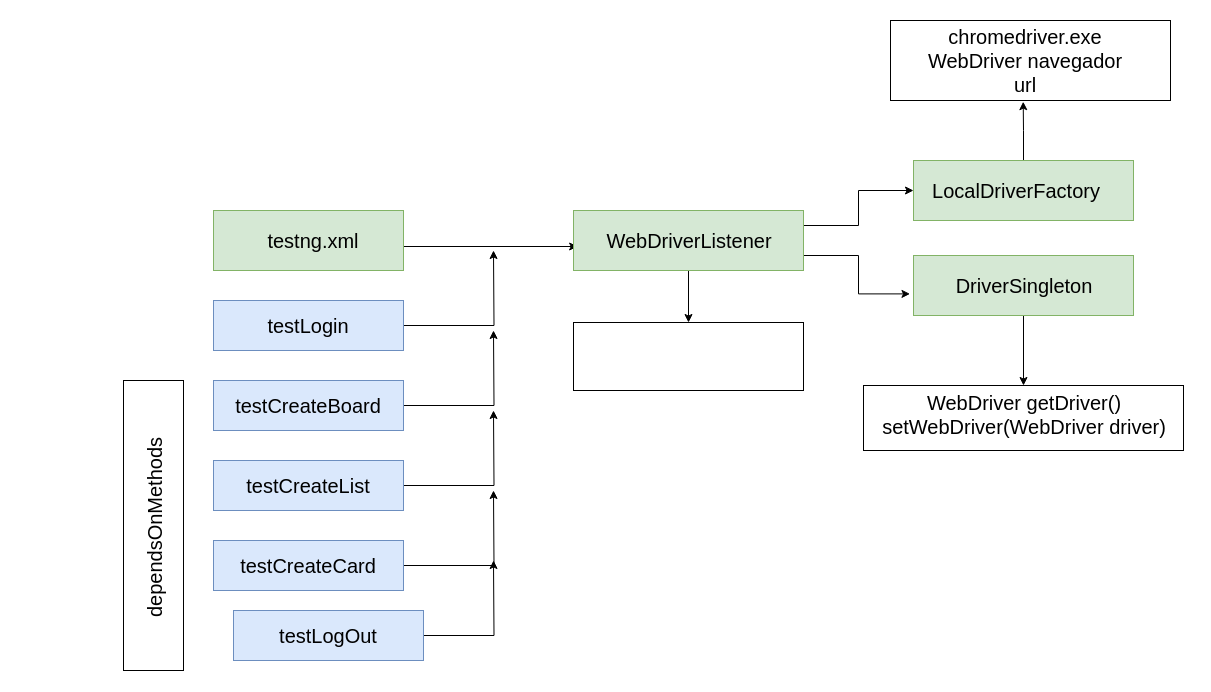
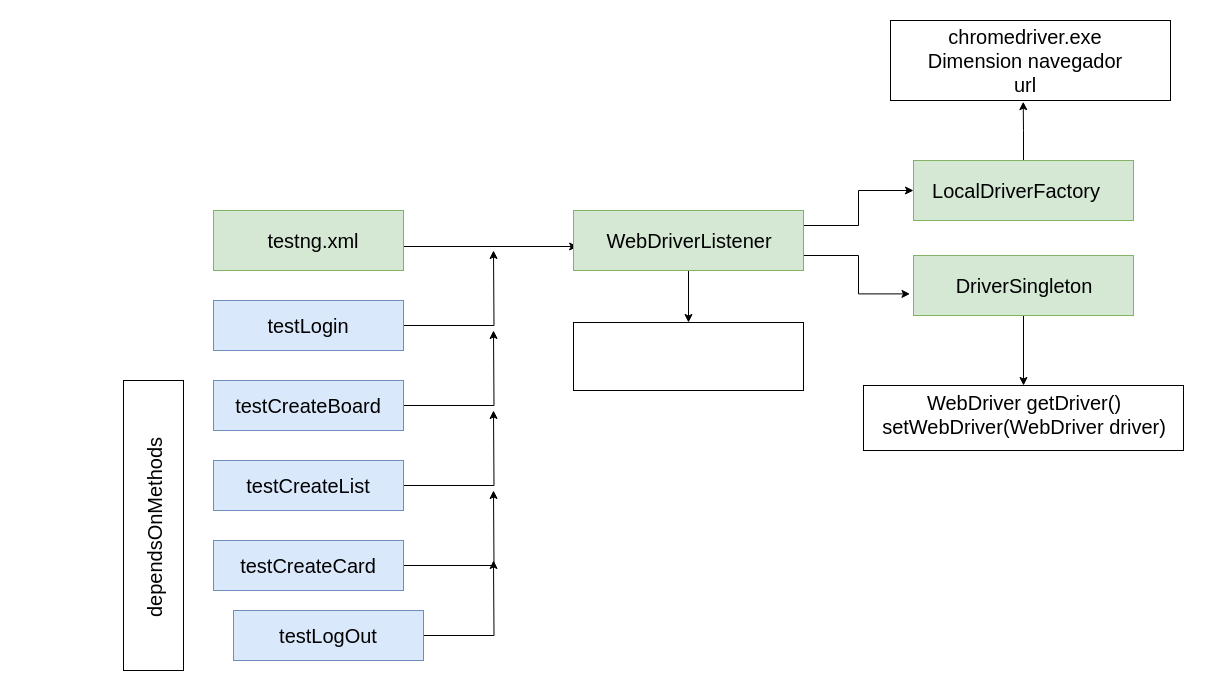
(1026, 61) -> (1026, 61)
